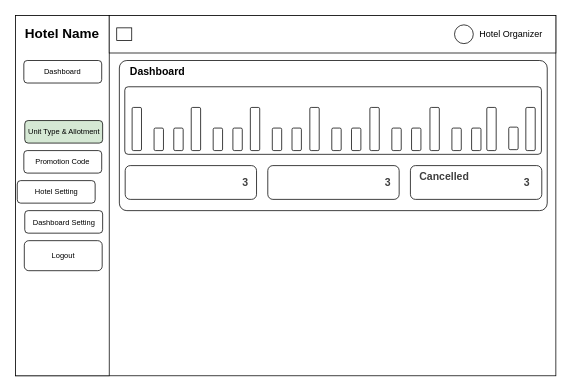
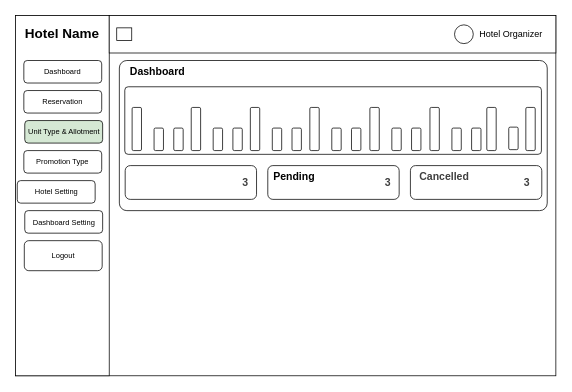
none -> (63, 102)
(63, 162) -> (63, 162)
none -> (294, 177)
